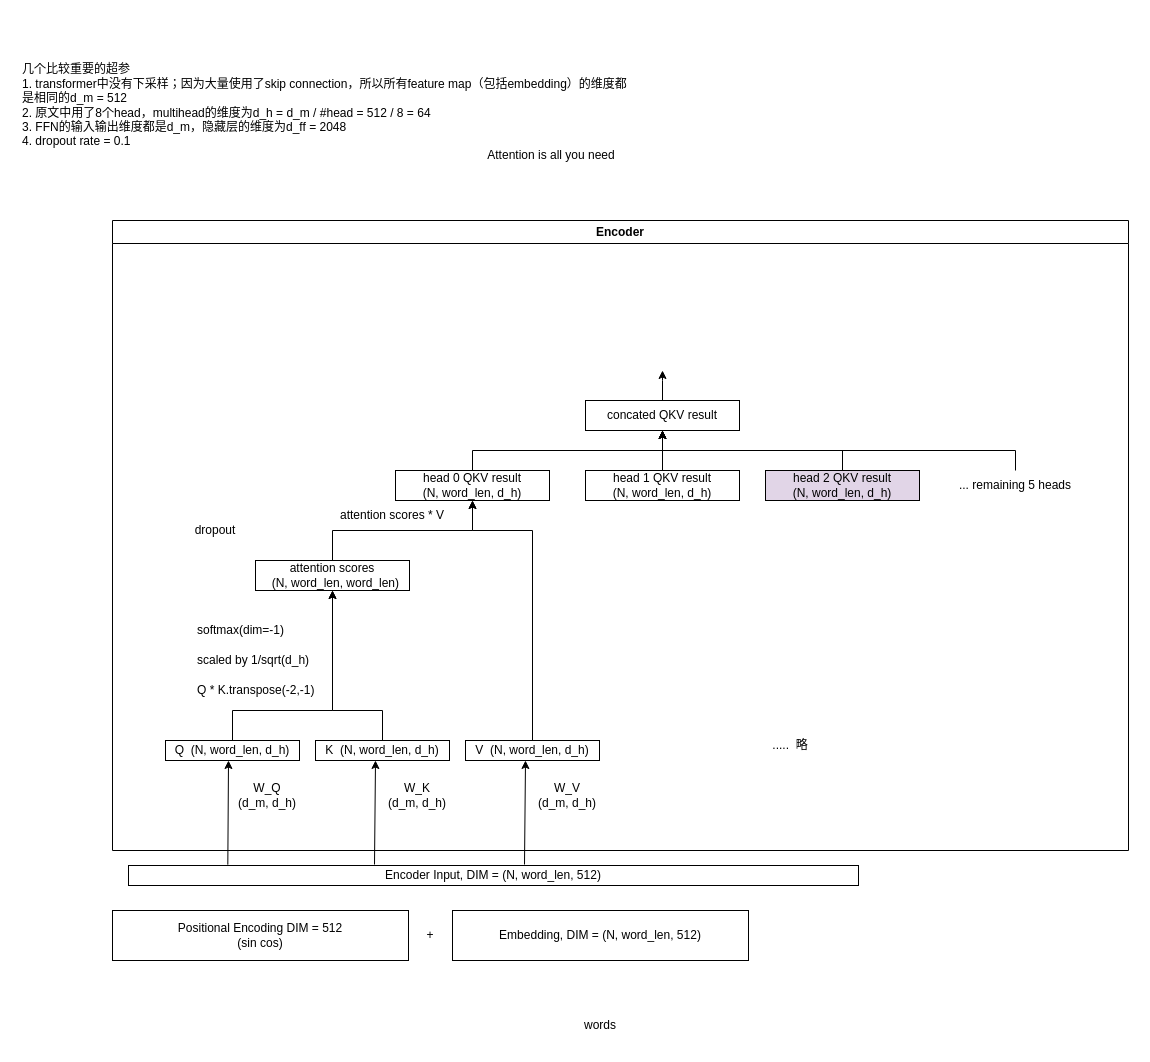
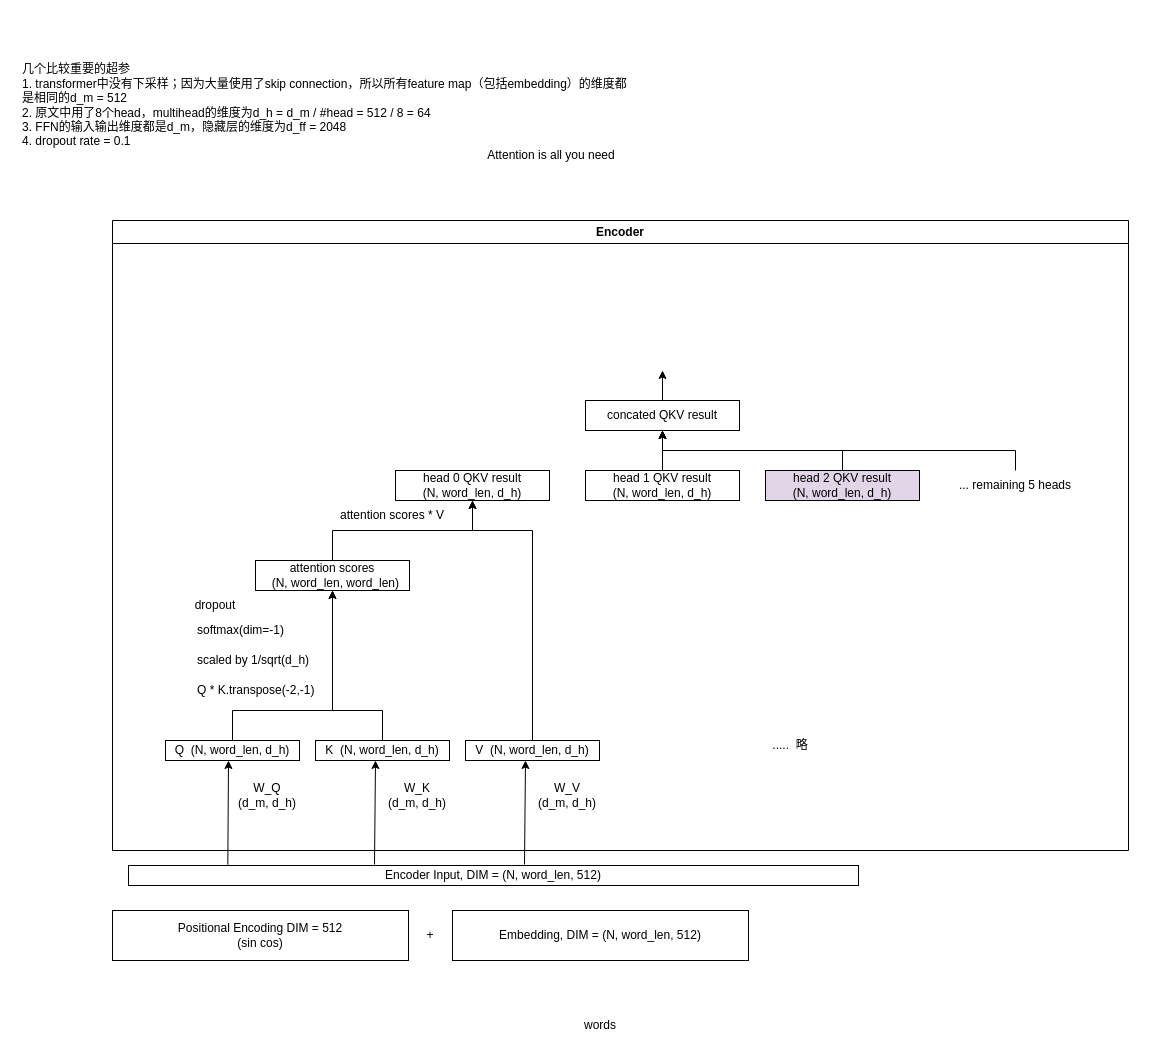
(557, 451) -> none
(216, 531) -> (216, 606)
